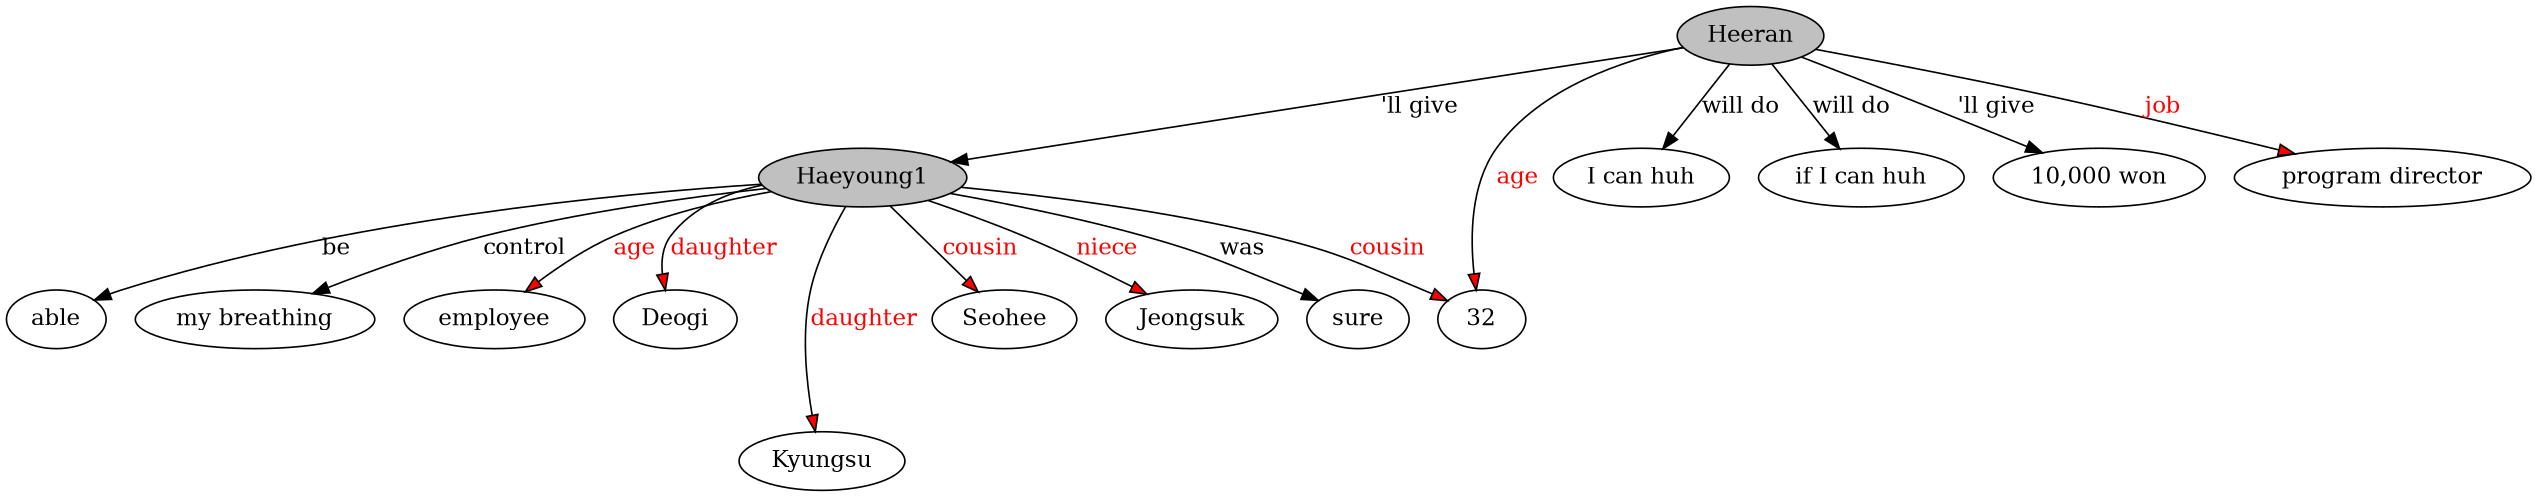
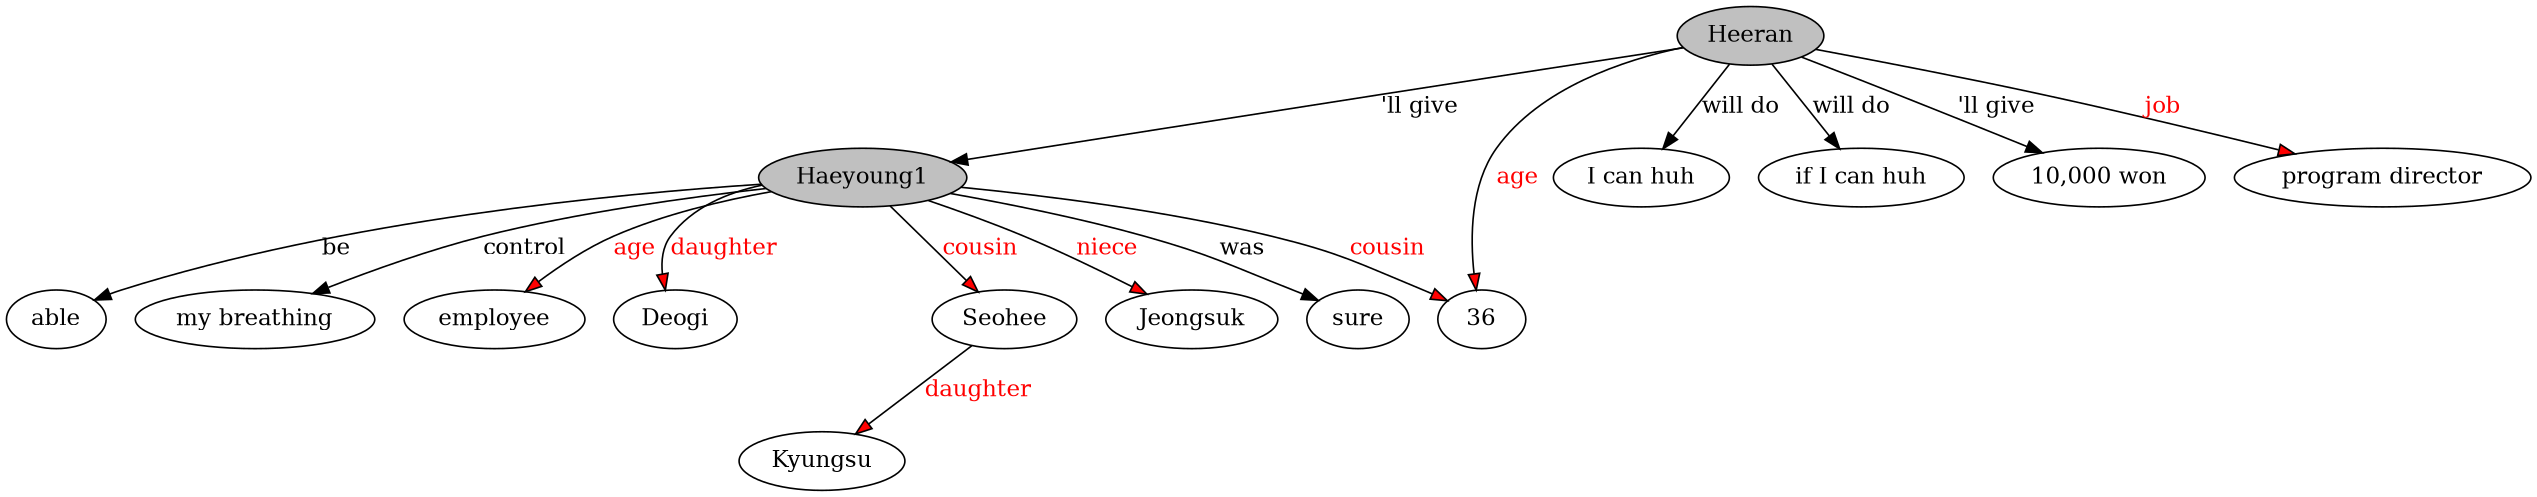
(808, 307) -> (920, 385)
(1482, 319) -> (1482, 319)
